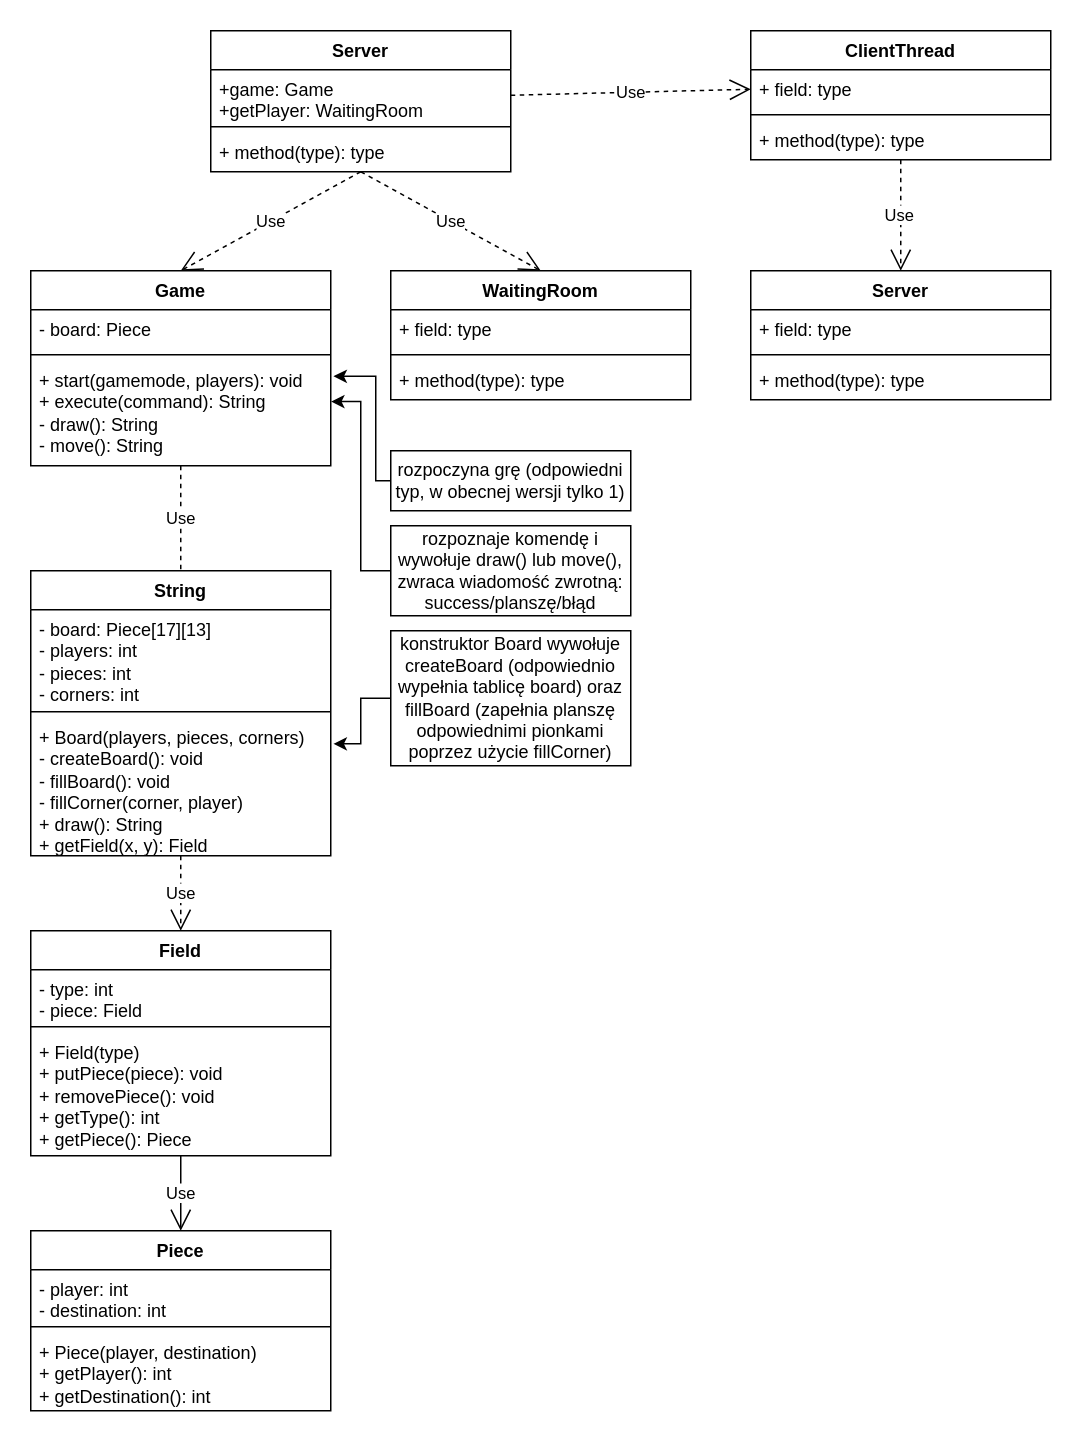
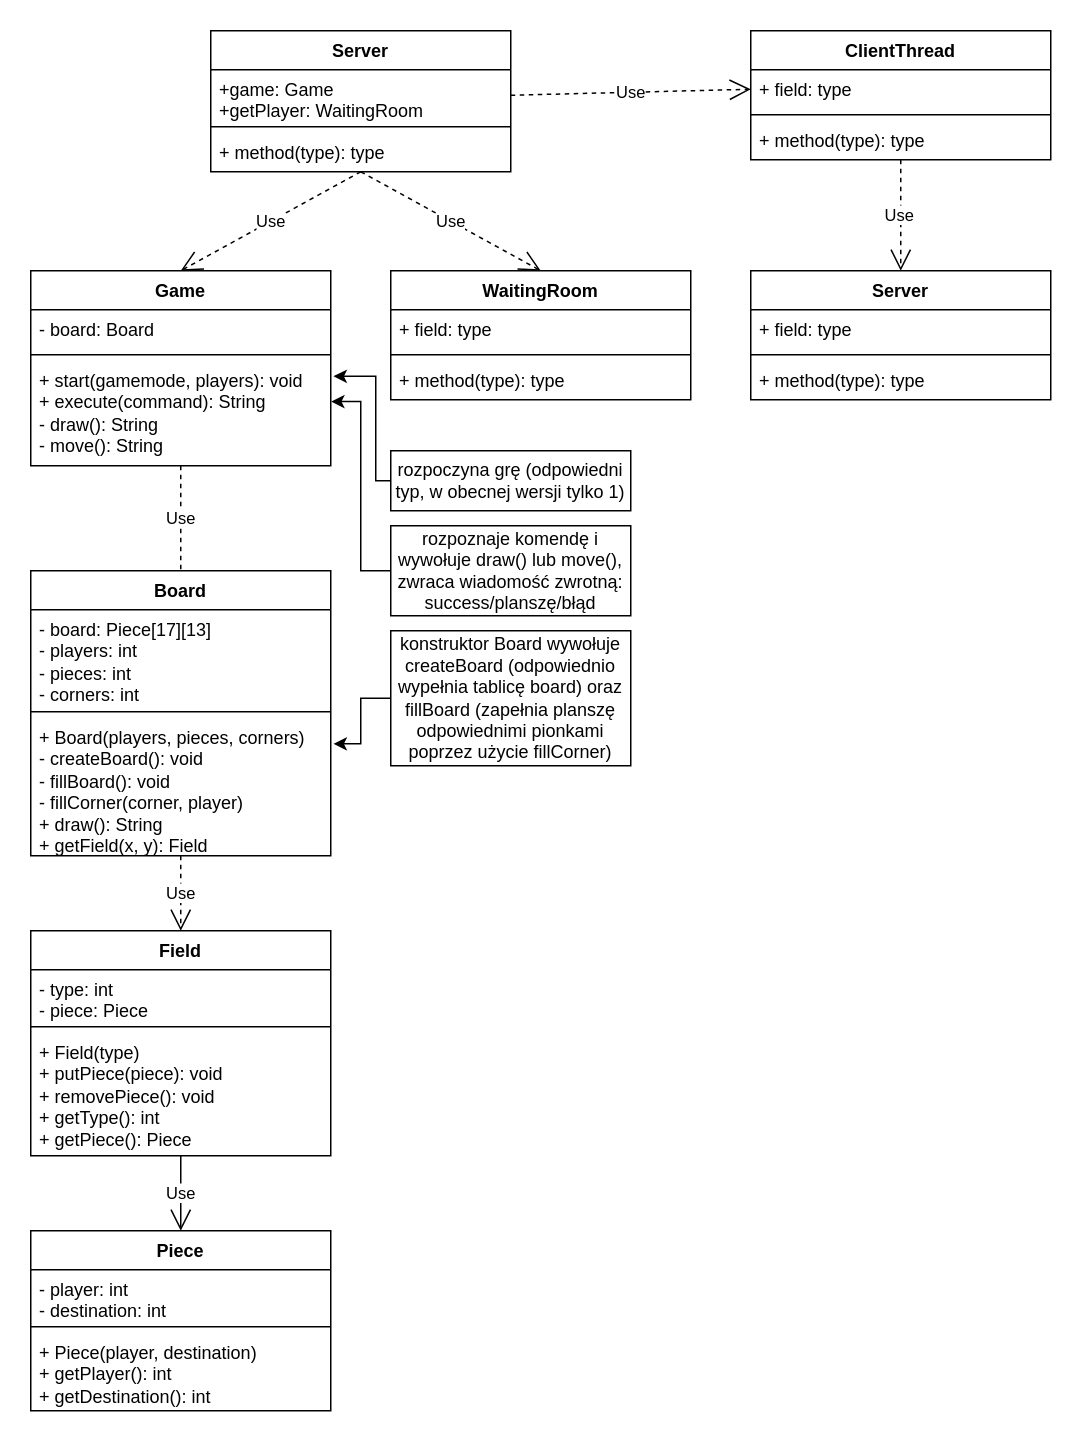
(101, 331) -> (103, 331)
(181, 592) -> (181, 592)
(96, 1002) -> (99, 1002)
